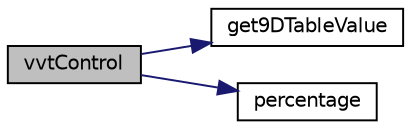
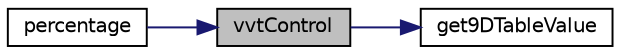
(180, 81) -> (172, 27)
